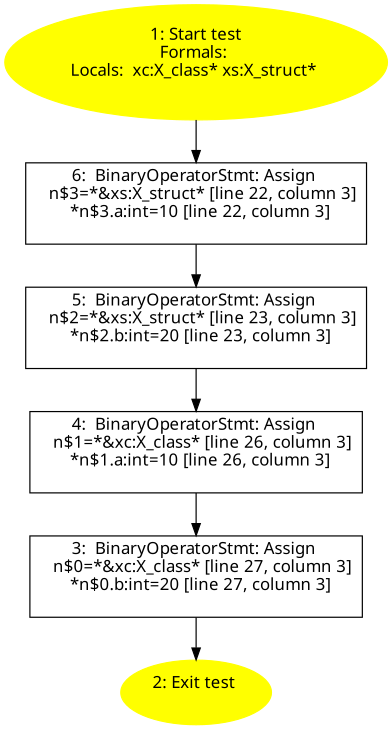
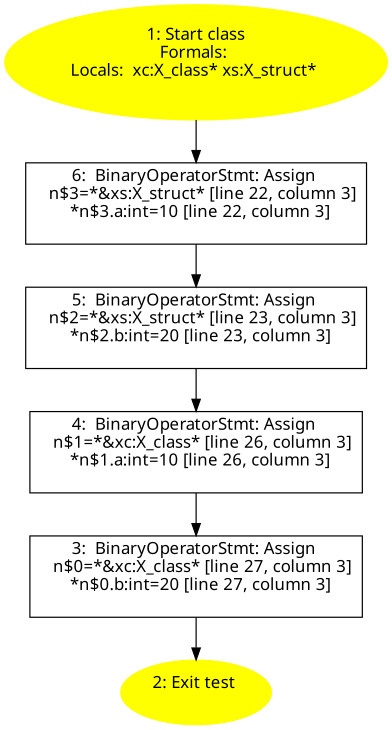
(196, 62) -> (196, 62)
